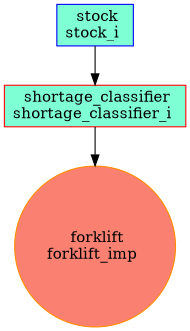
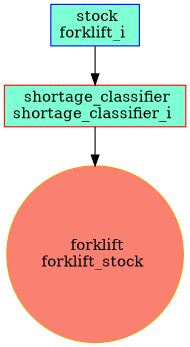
(95, 25) -> (95, 25)
(95, 247) -> (95, 254)
